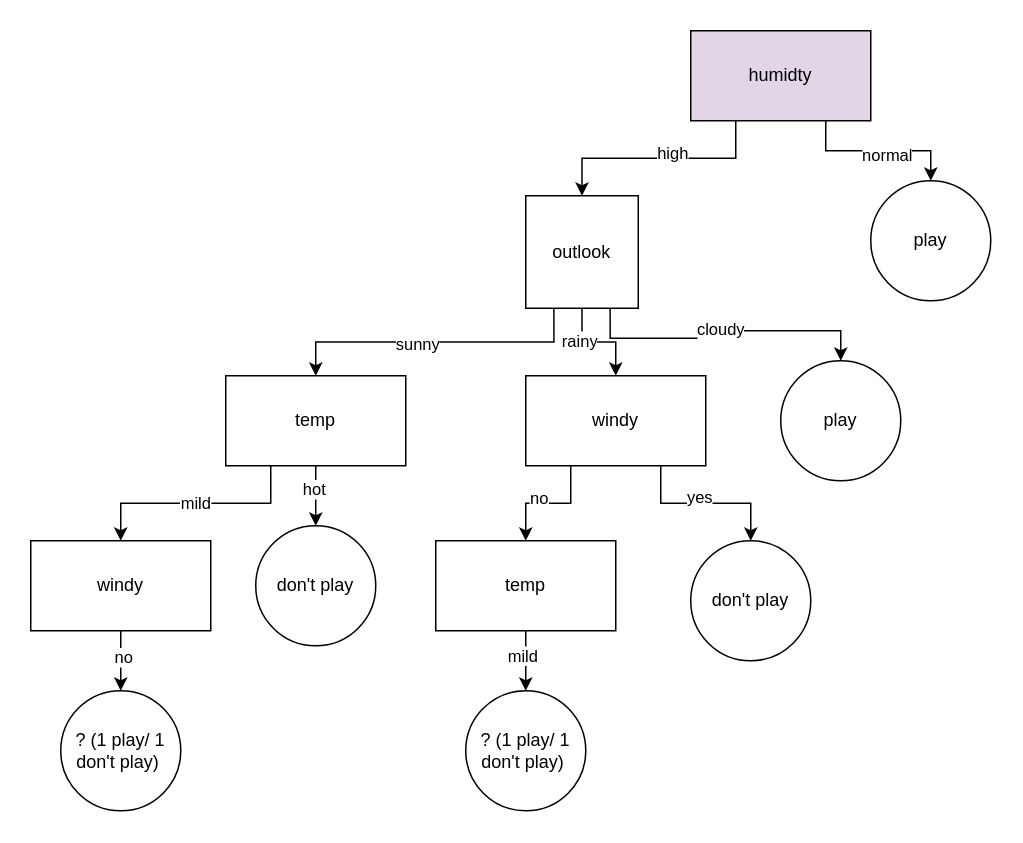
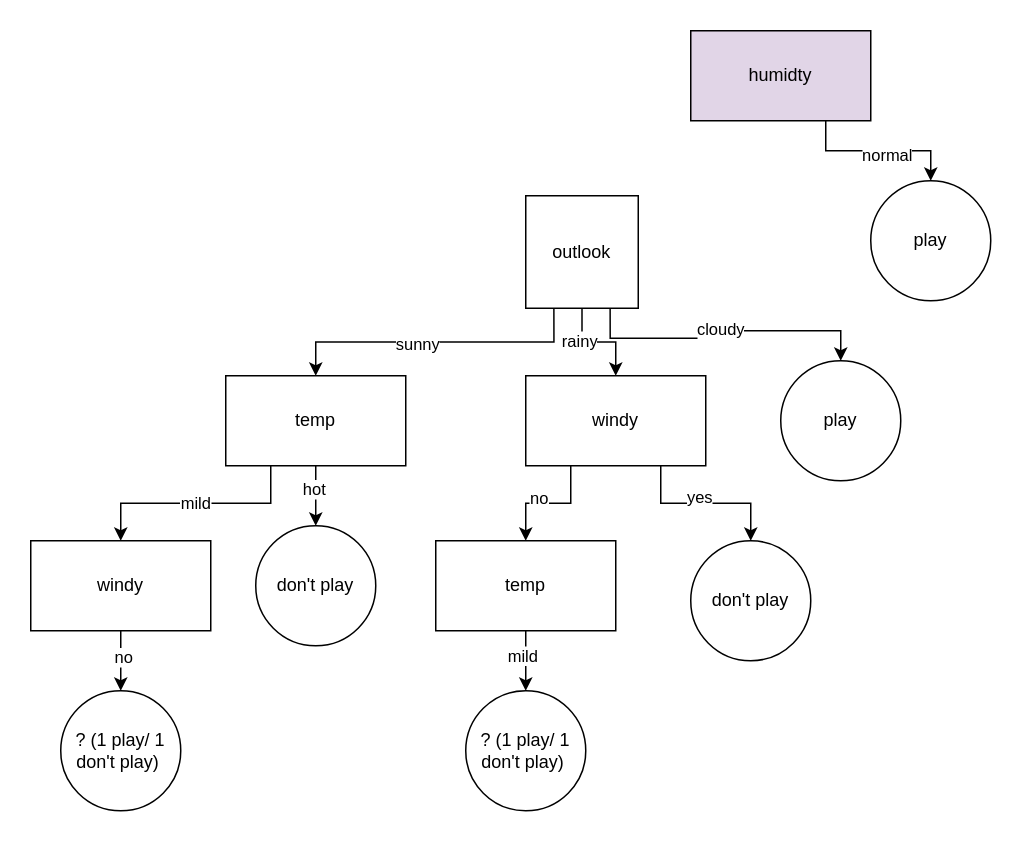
(664, 158) -> none
